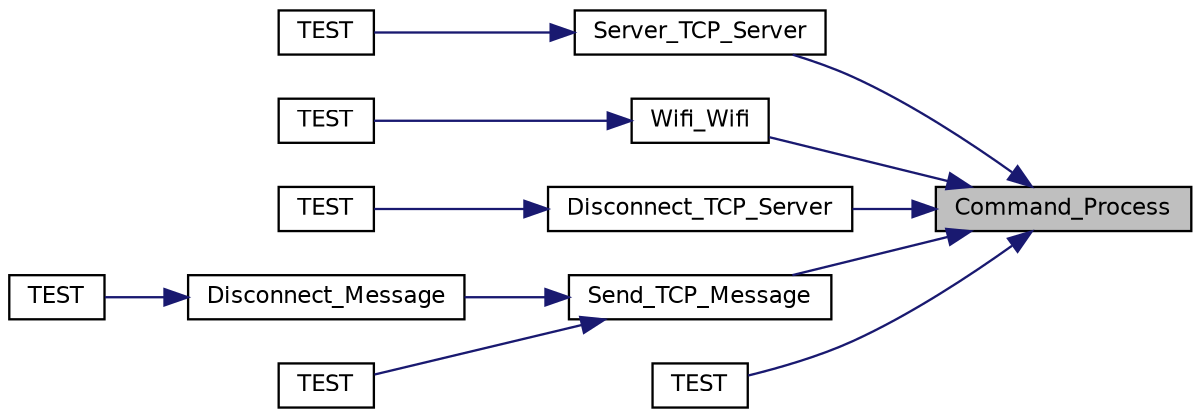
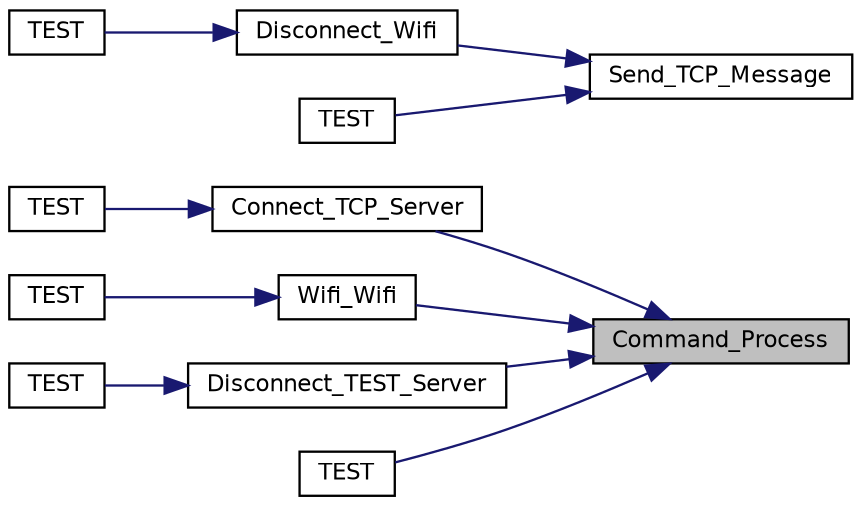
(700, 33) -> (347, 209)
(700, 209) -> (347, 385)
(870, 256) -> none
(326, 297) -> (347, 33)
